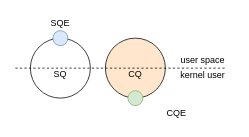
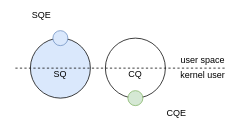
(60, 23) -> (42, 15)
(60, 68) -> (60, 68)
(135, 68) -> (135, 68)
